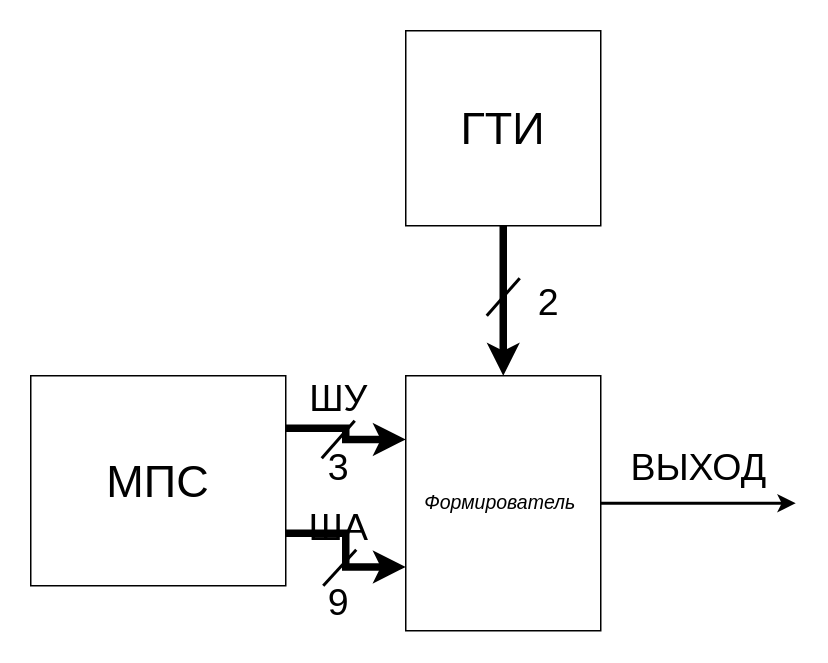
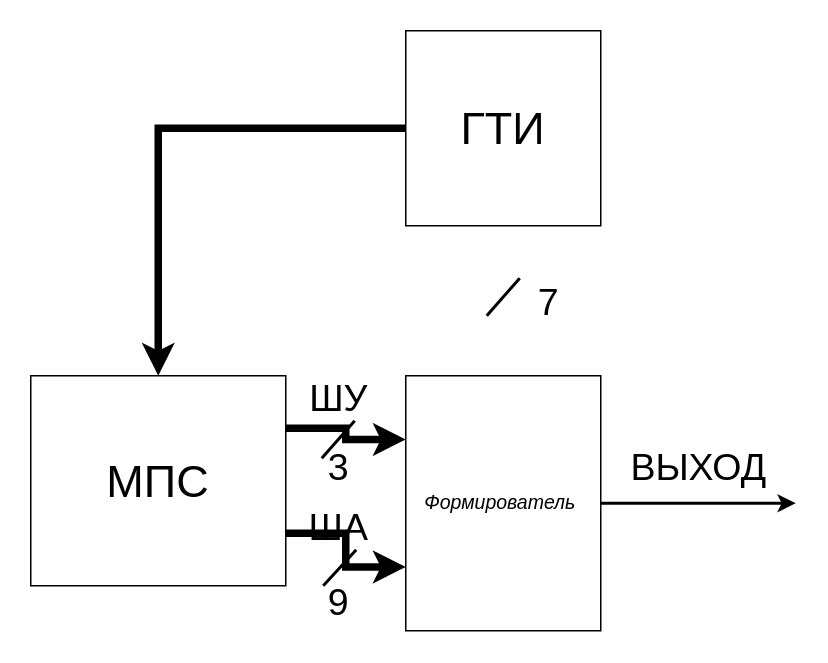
(503, 290) -> (169, 128)
(549, 301) -> (549, 301)
